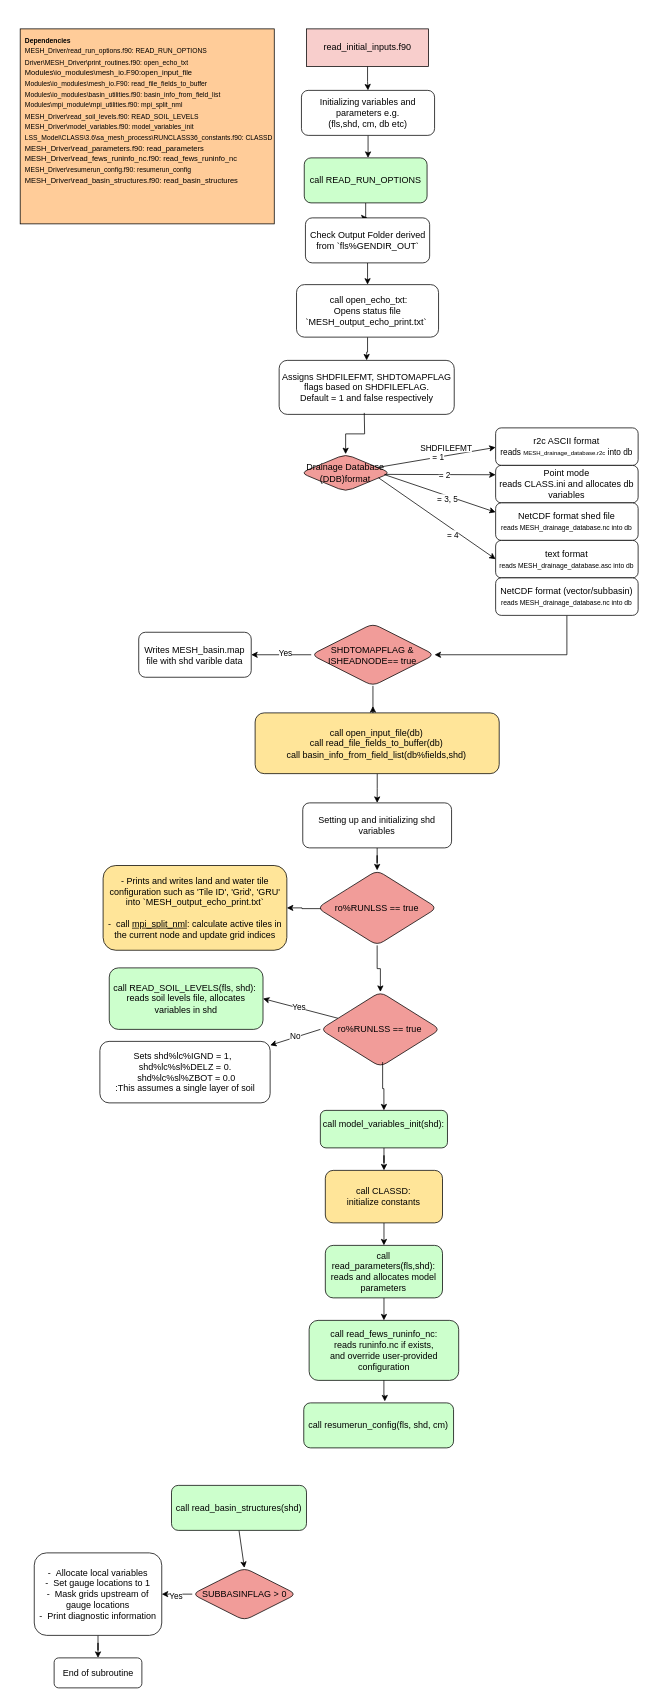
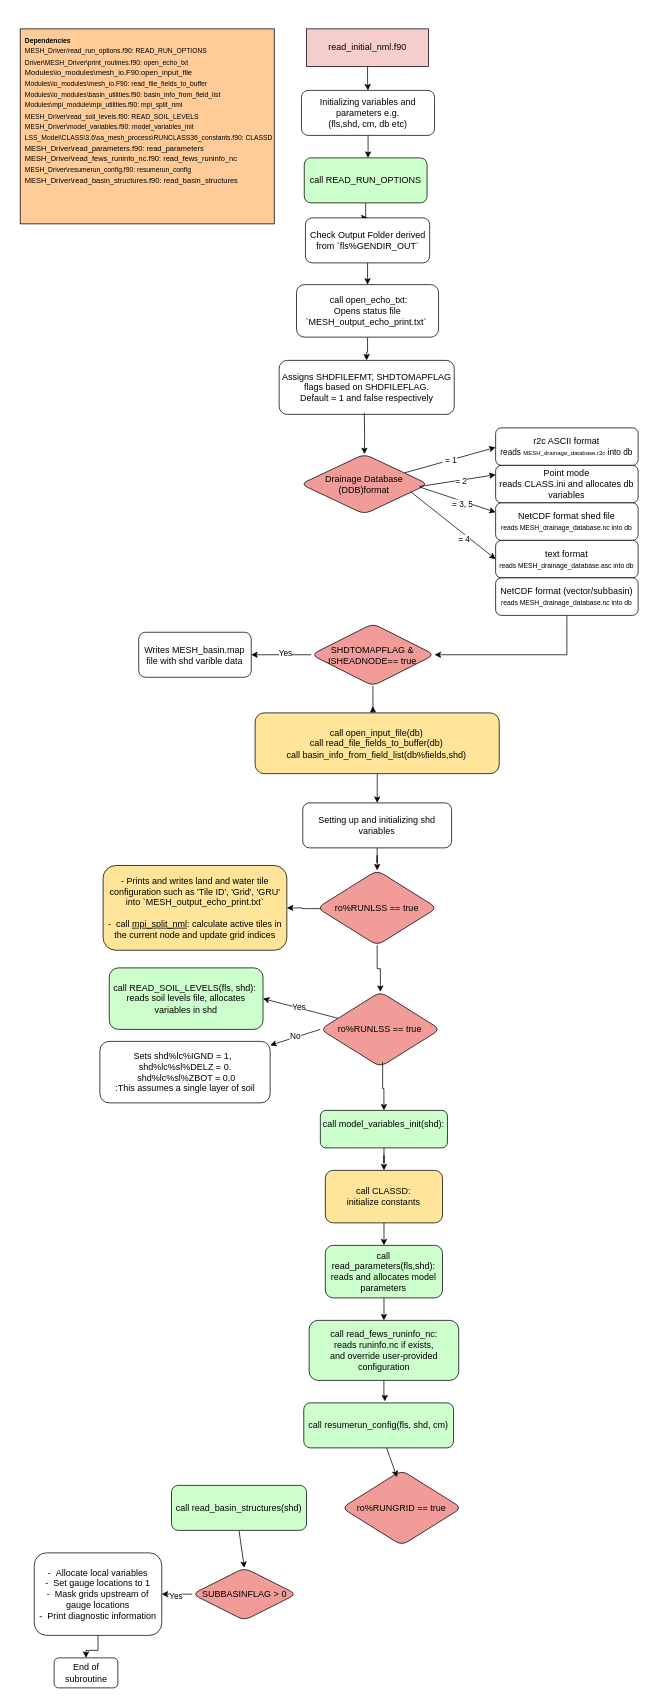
(368, 48) -> (368, 48)
(449, 445) -> none
(346, 473) -> (364, 484)
none -> (391, 1460)
none -> (402, 1508)
(98, 1673) -> (86, 1673)
